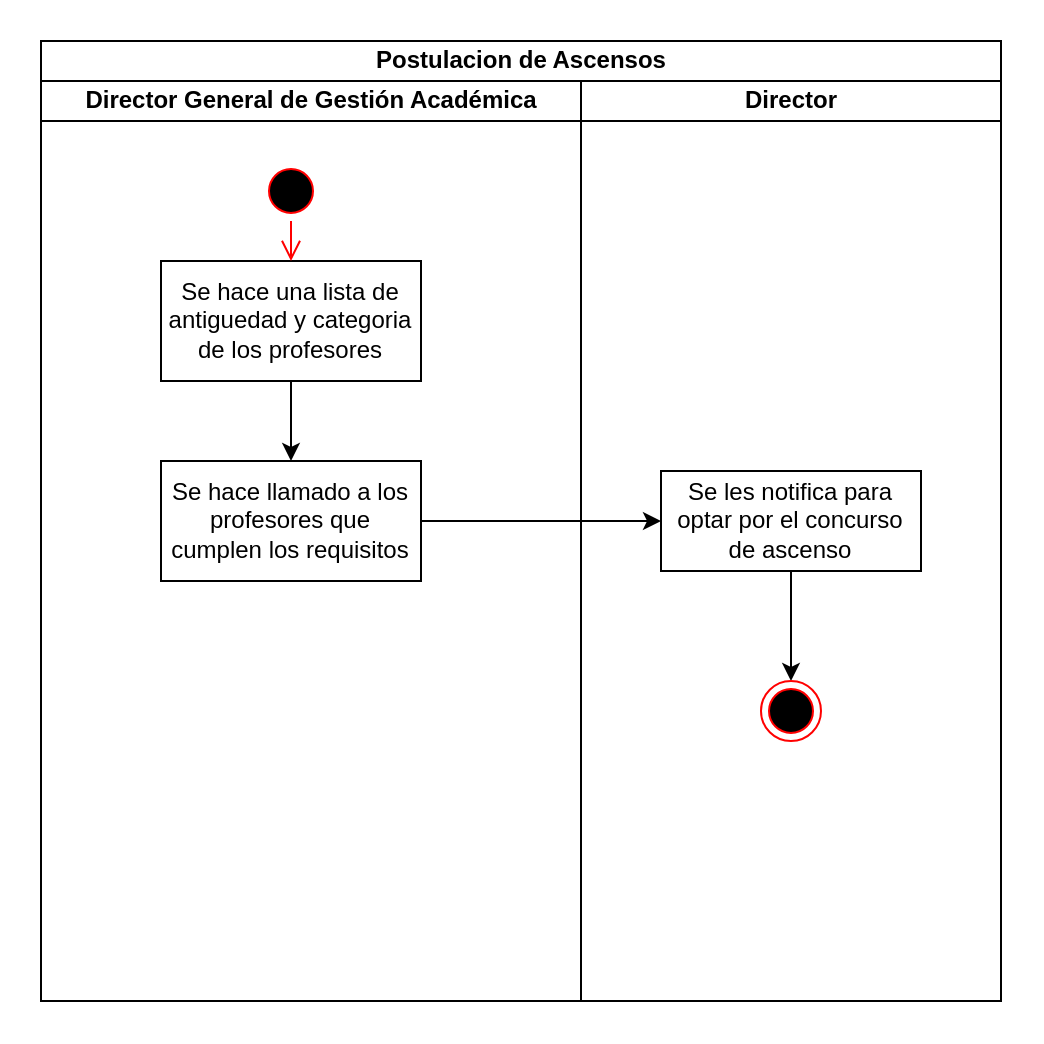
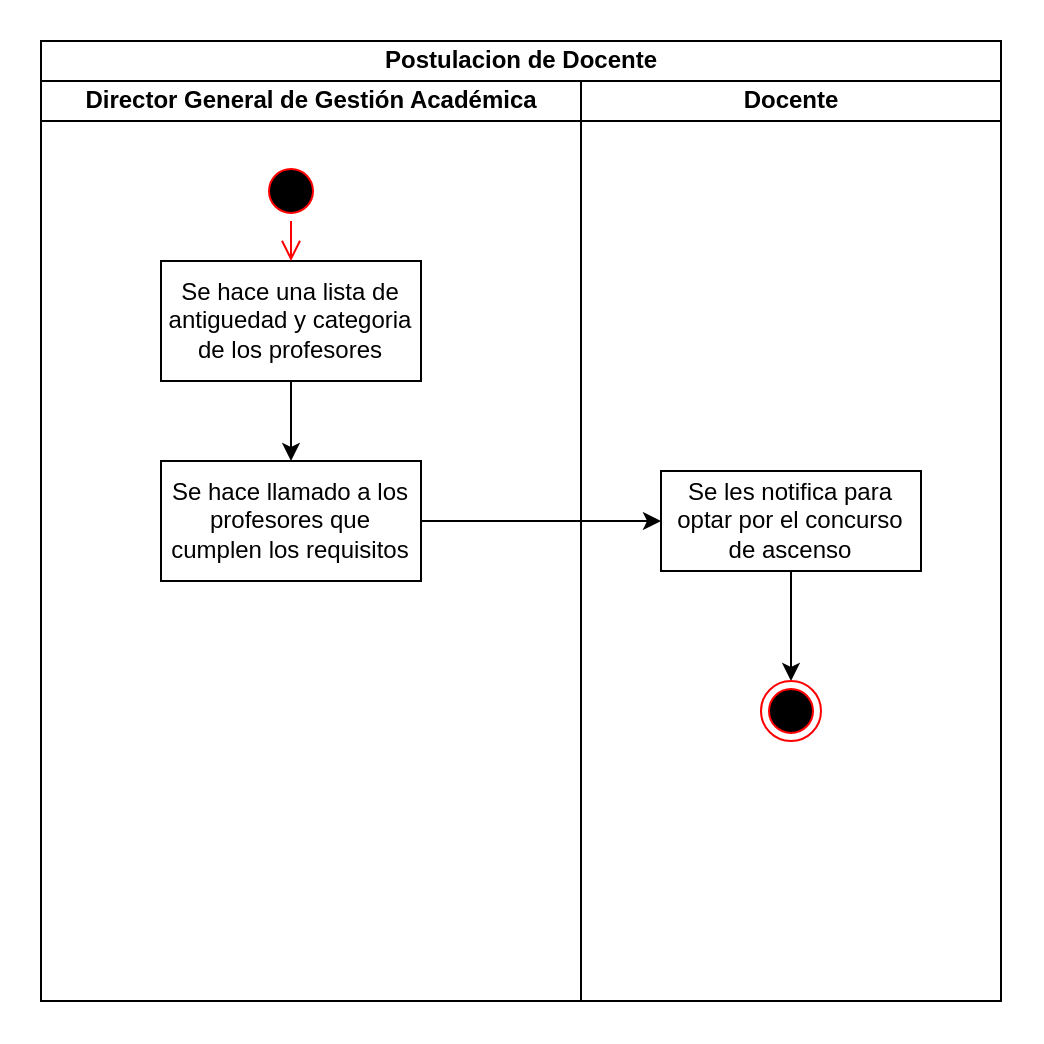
(522, 61) -> (522, 61)
(792, 101) -> (792, 101)
